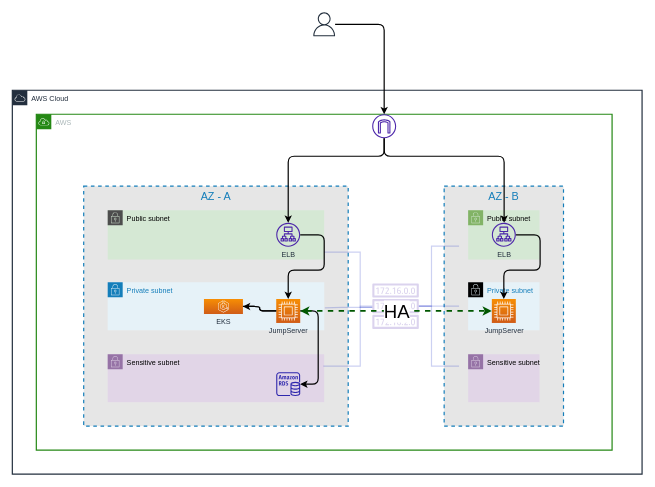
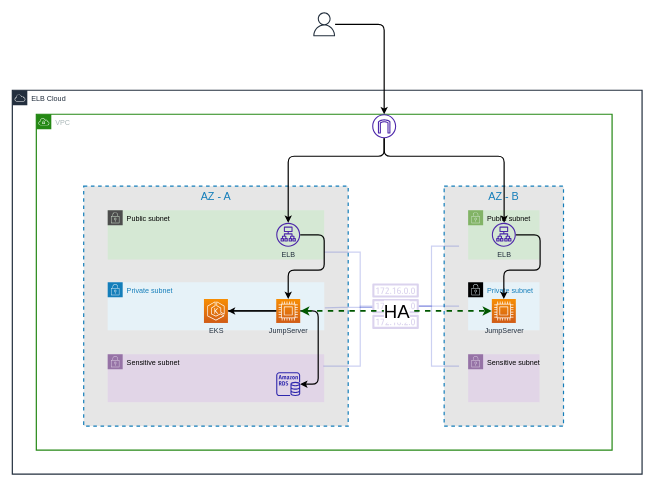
(48, 99) -> (48, 99)
(62, 123) -> (62, 123)
(224, 307) -> (216, 311)
